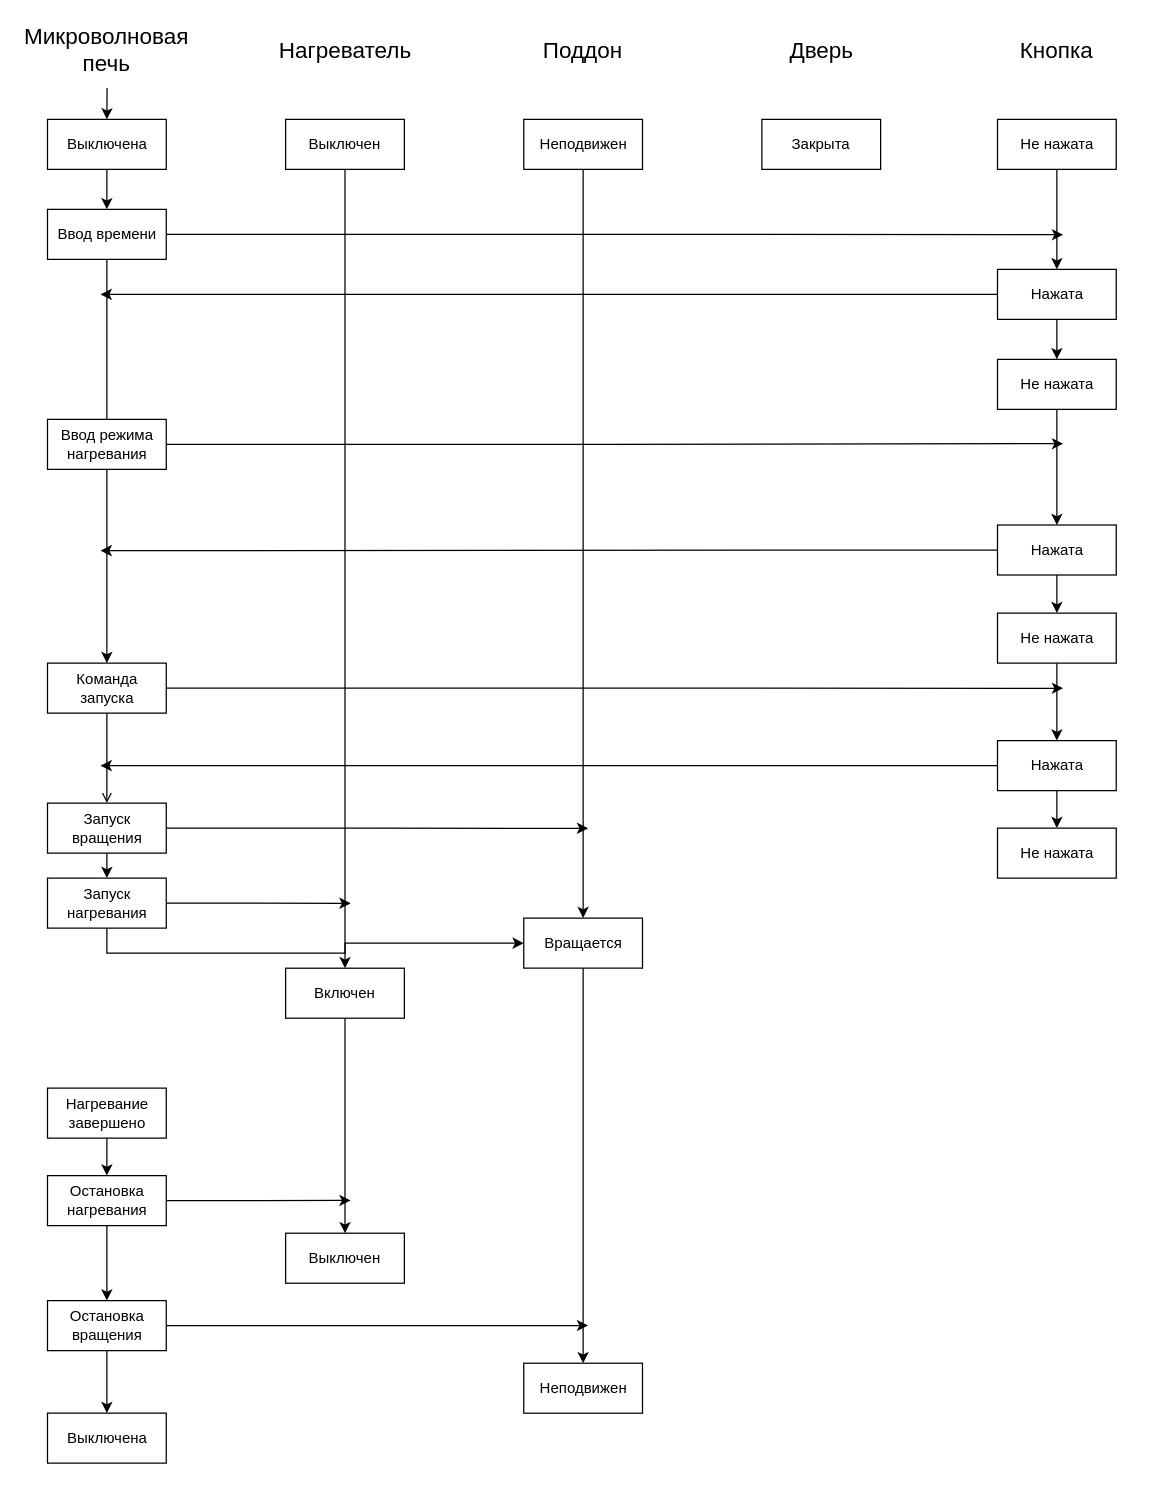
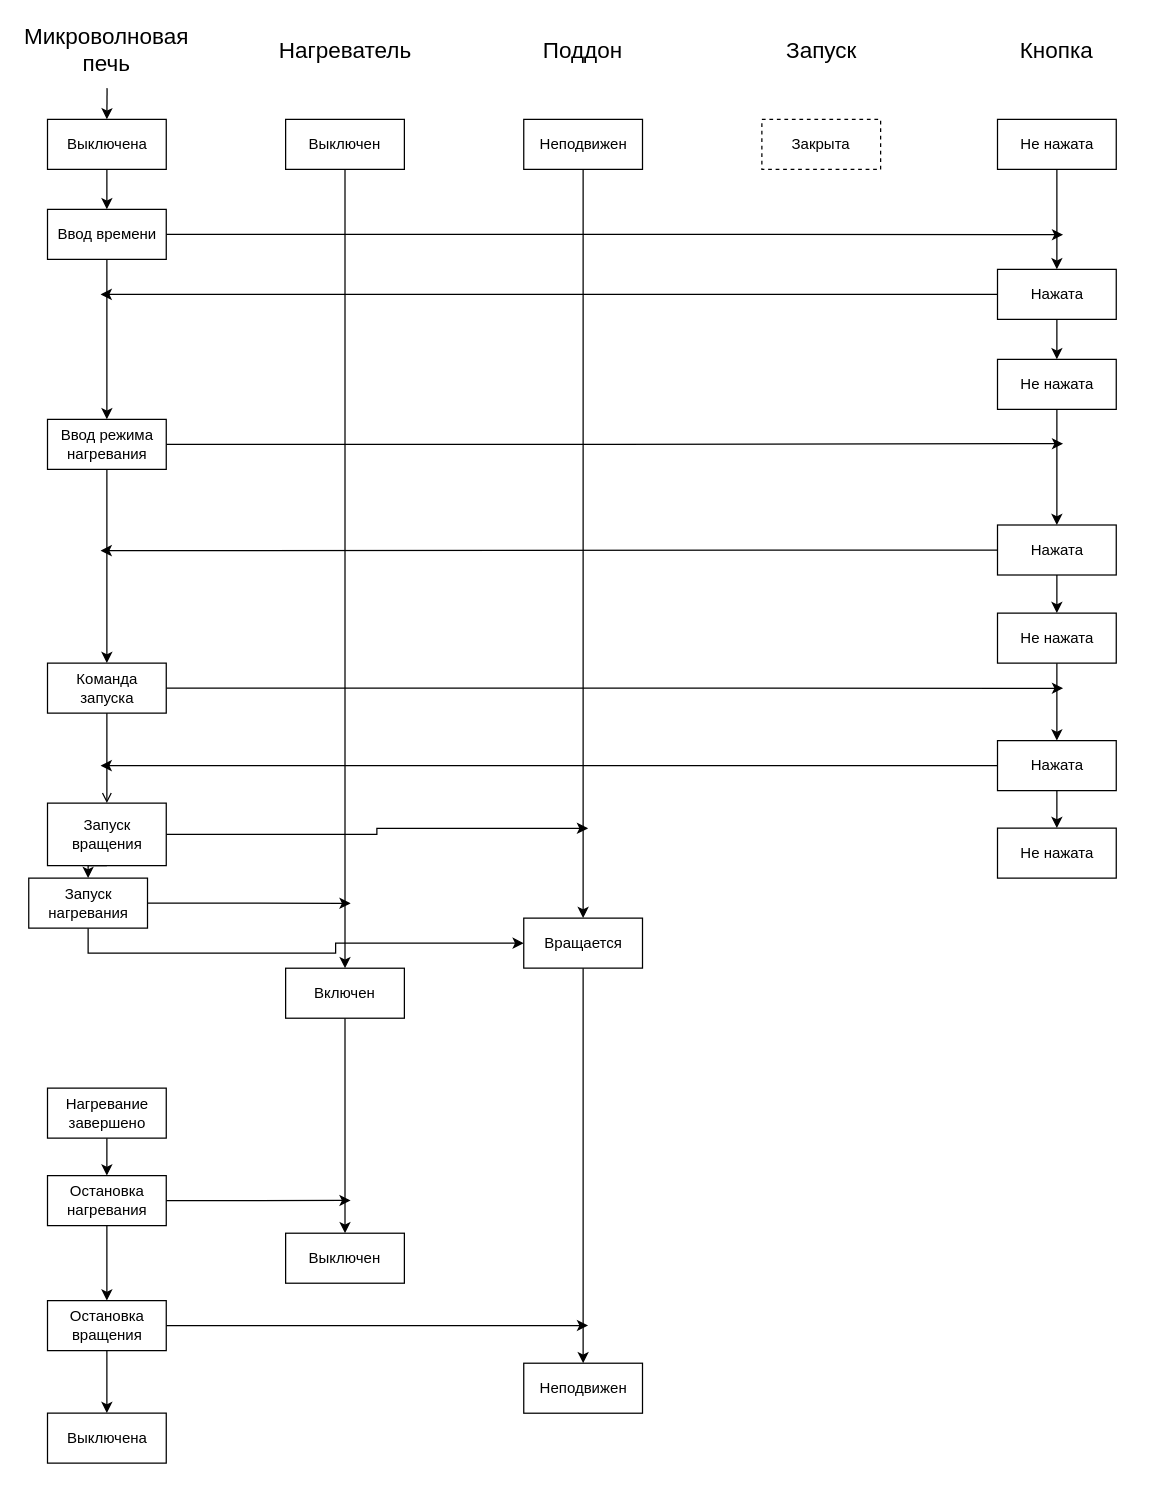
(822, 51) -> (822, 51)
(821, 144) -> (821, 144)
(107, 412) -> (107, 409)
(107, 828) -> (107, 834)
(107, 903) -> (88, 903)
